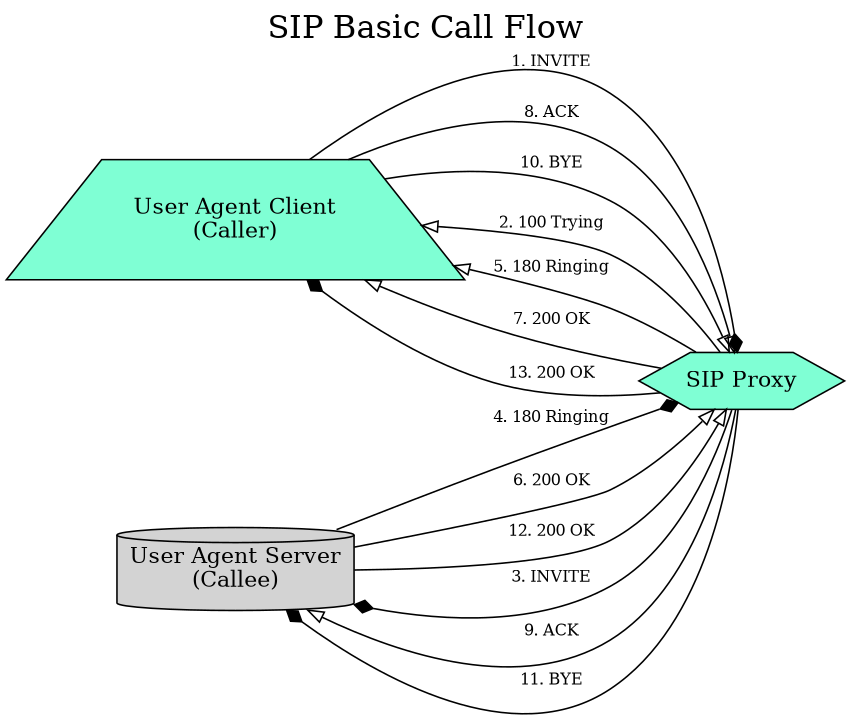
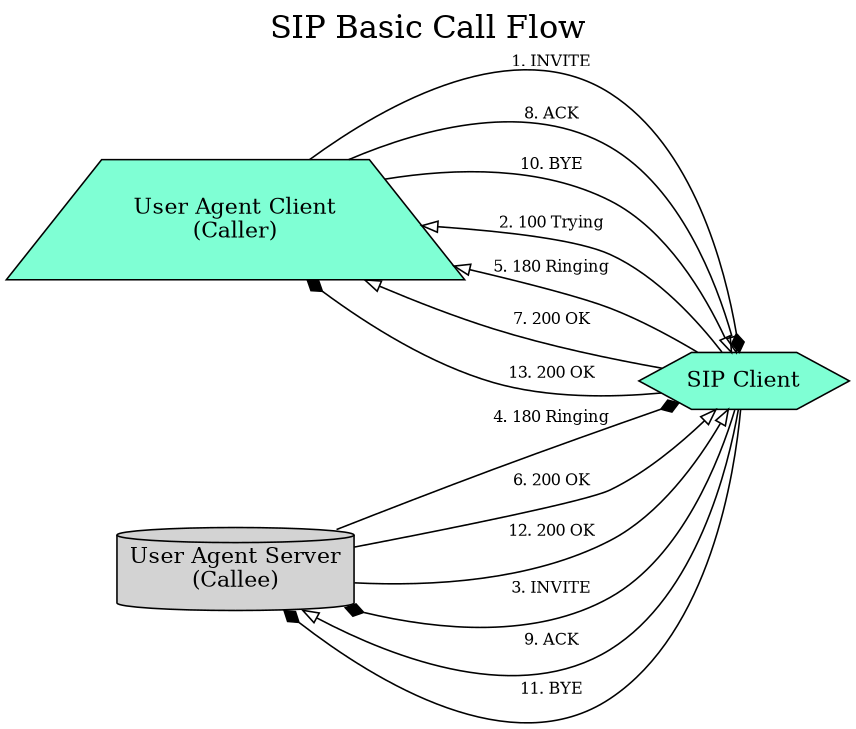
(742, 381) -> (744, 381)
